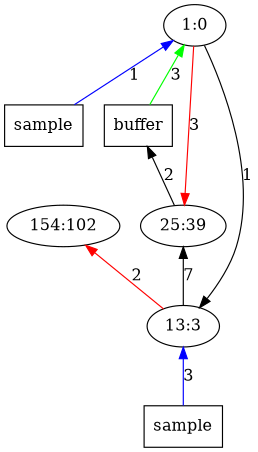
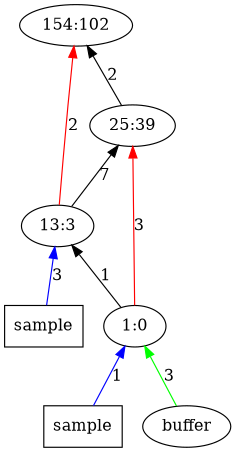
(138, 126) -> (187, 427)
(163, 181) -> (107, 81)
